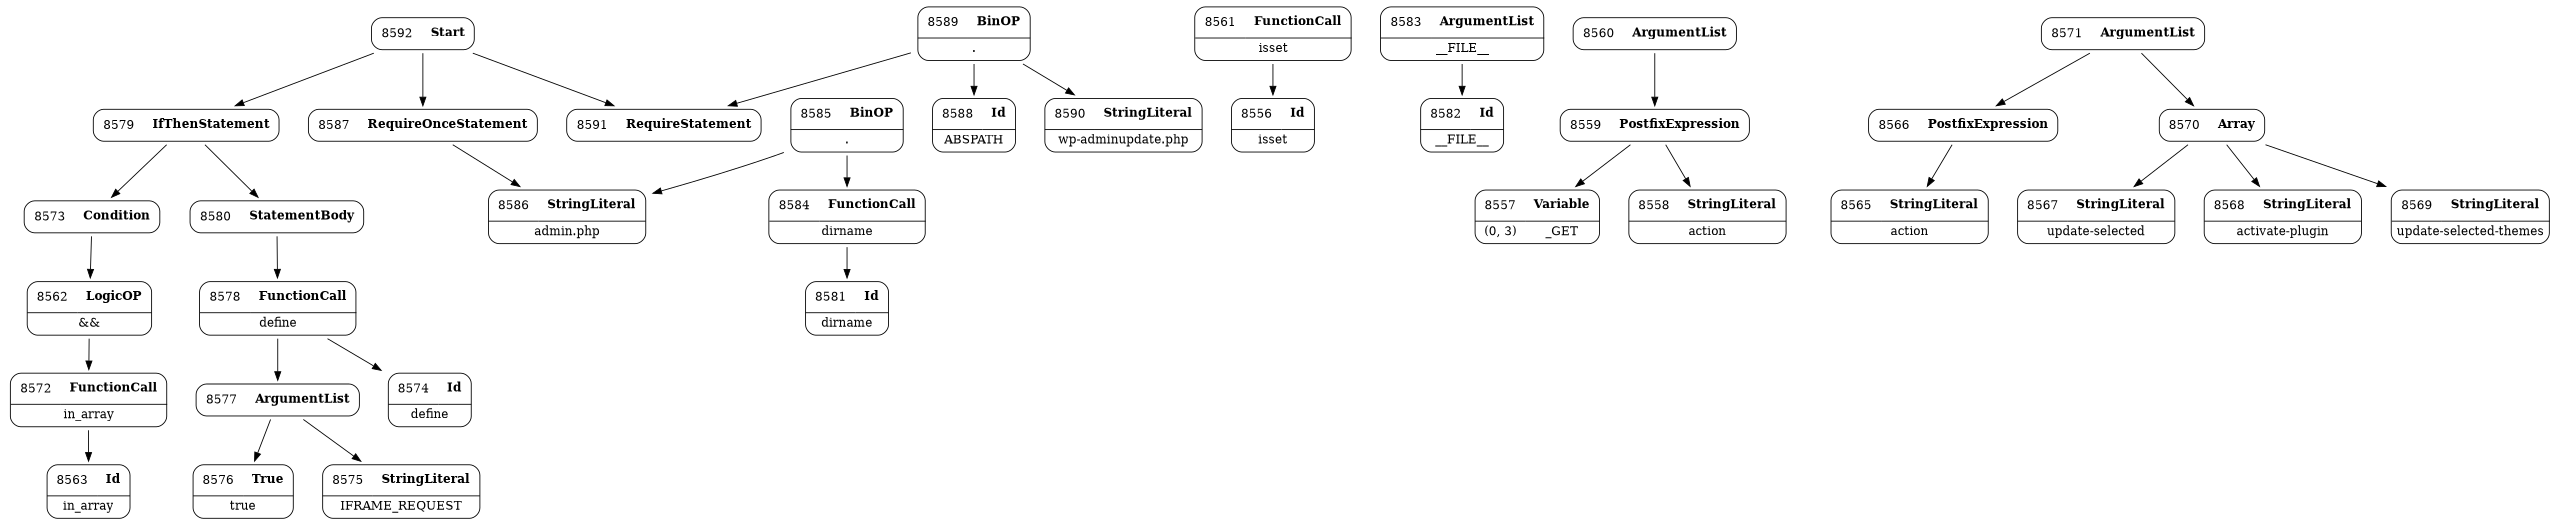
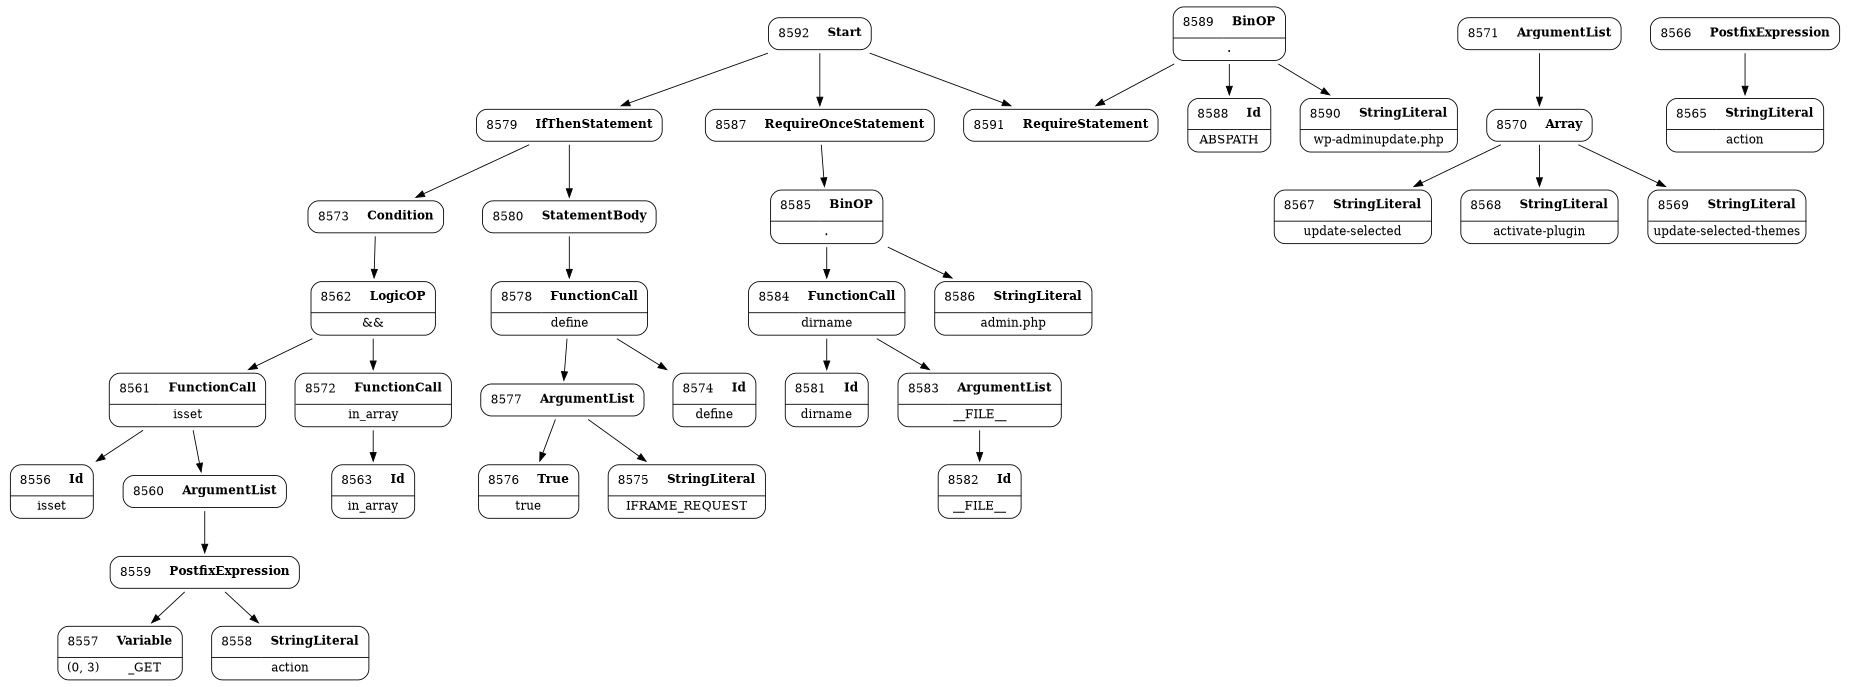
(2047, 77) -> none
(483, 163) -> (823, 161)
none -> (284, 352)
none -> (899, 352)
none -> (196, 447)
